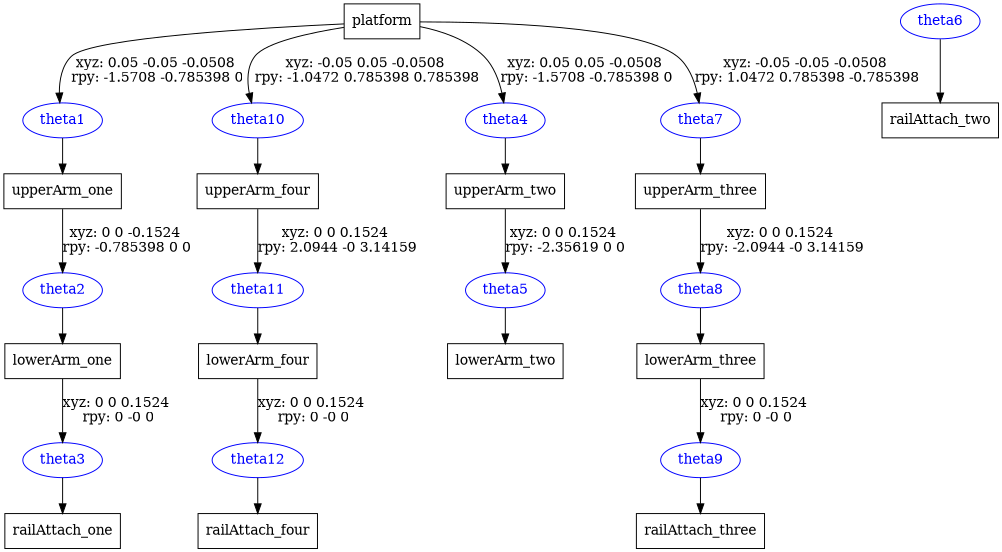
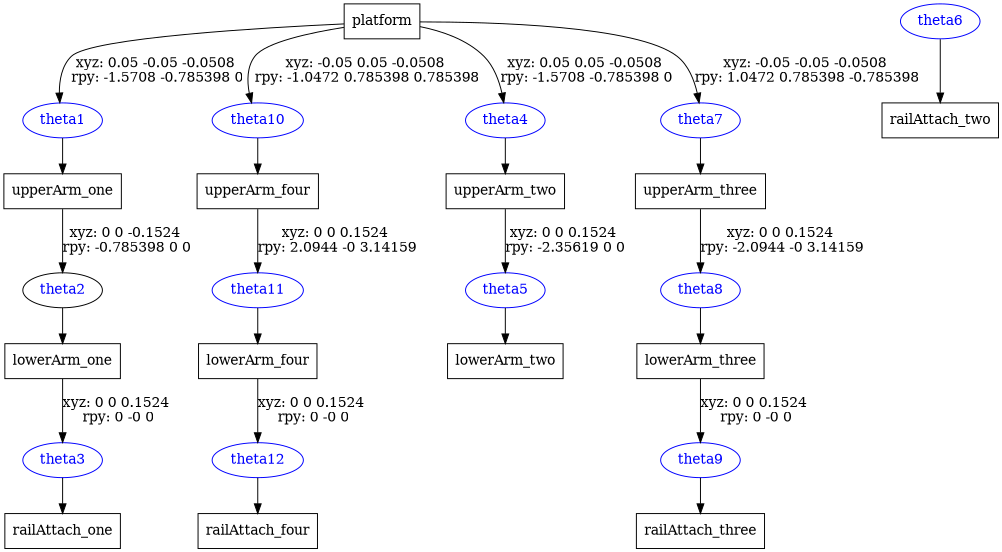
(63, 290) -> (63, 290)
